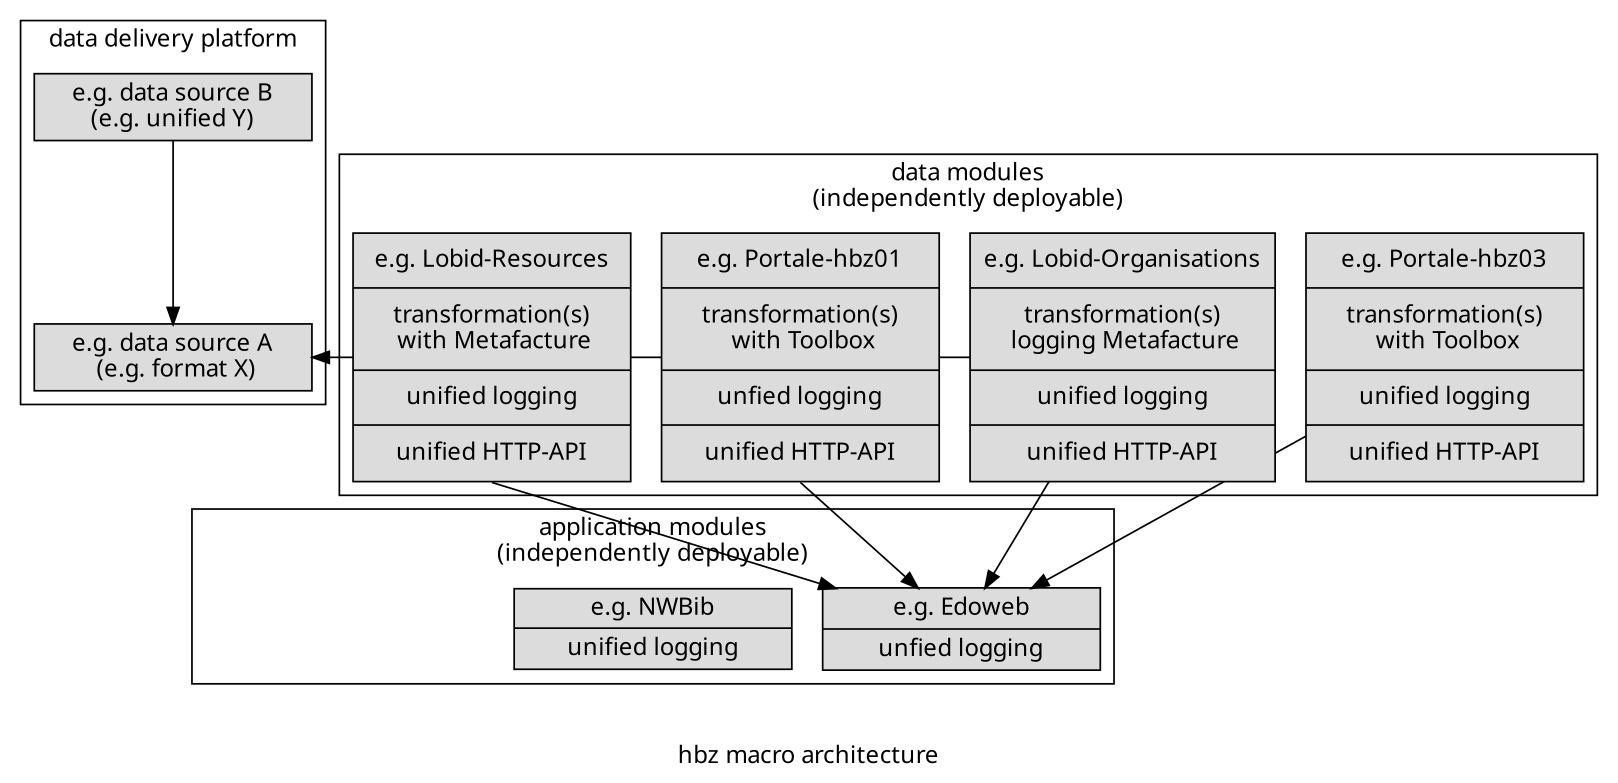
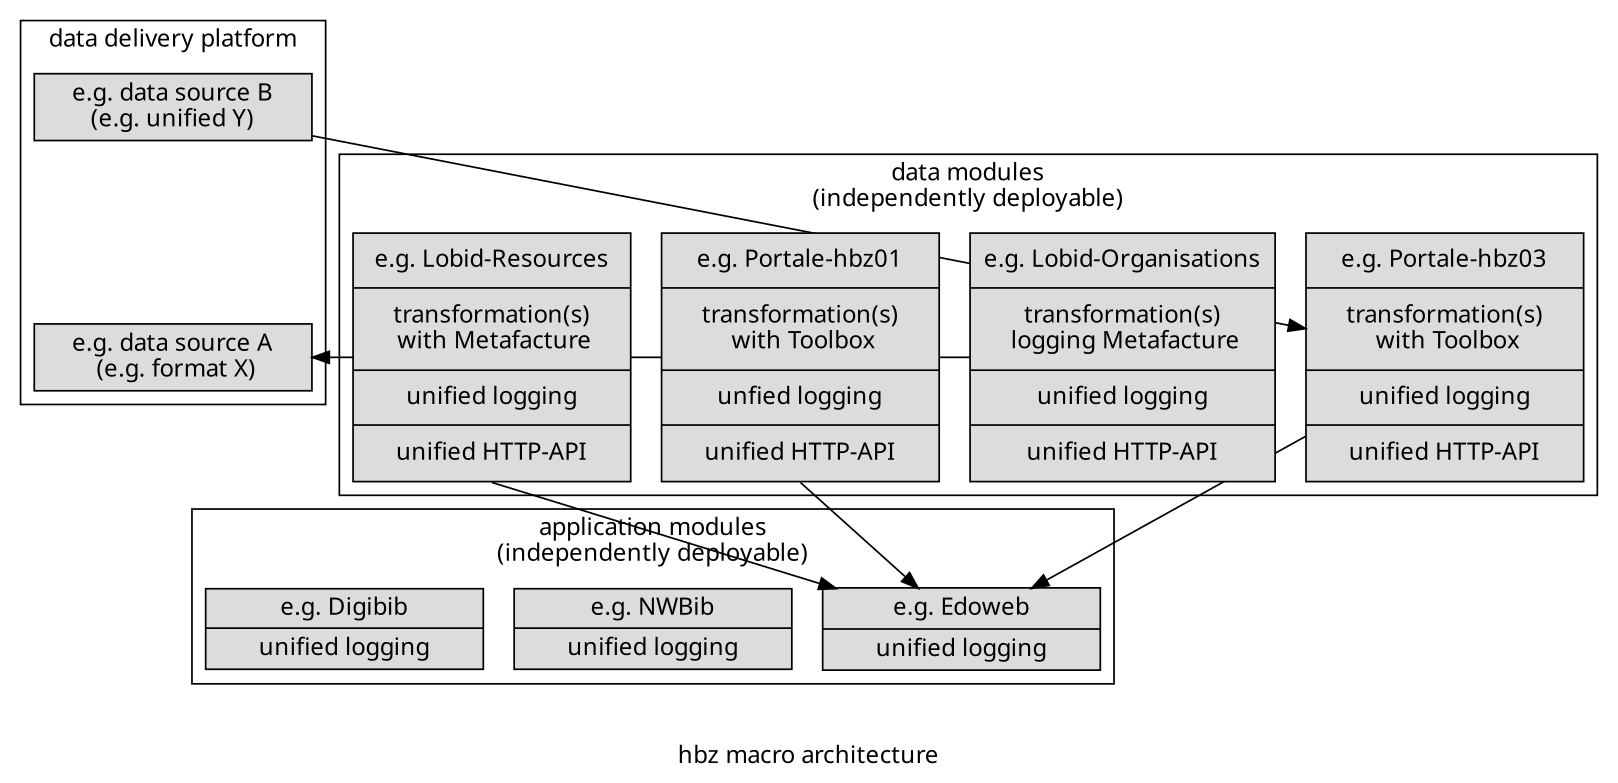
(173, 224) -> (801, 231)
(1021, 527) -> none
none -> (344, 629)
(961, 649) -> (961, 649)
